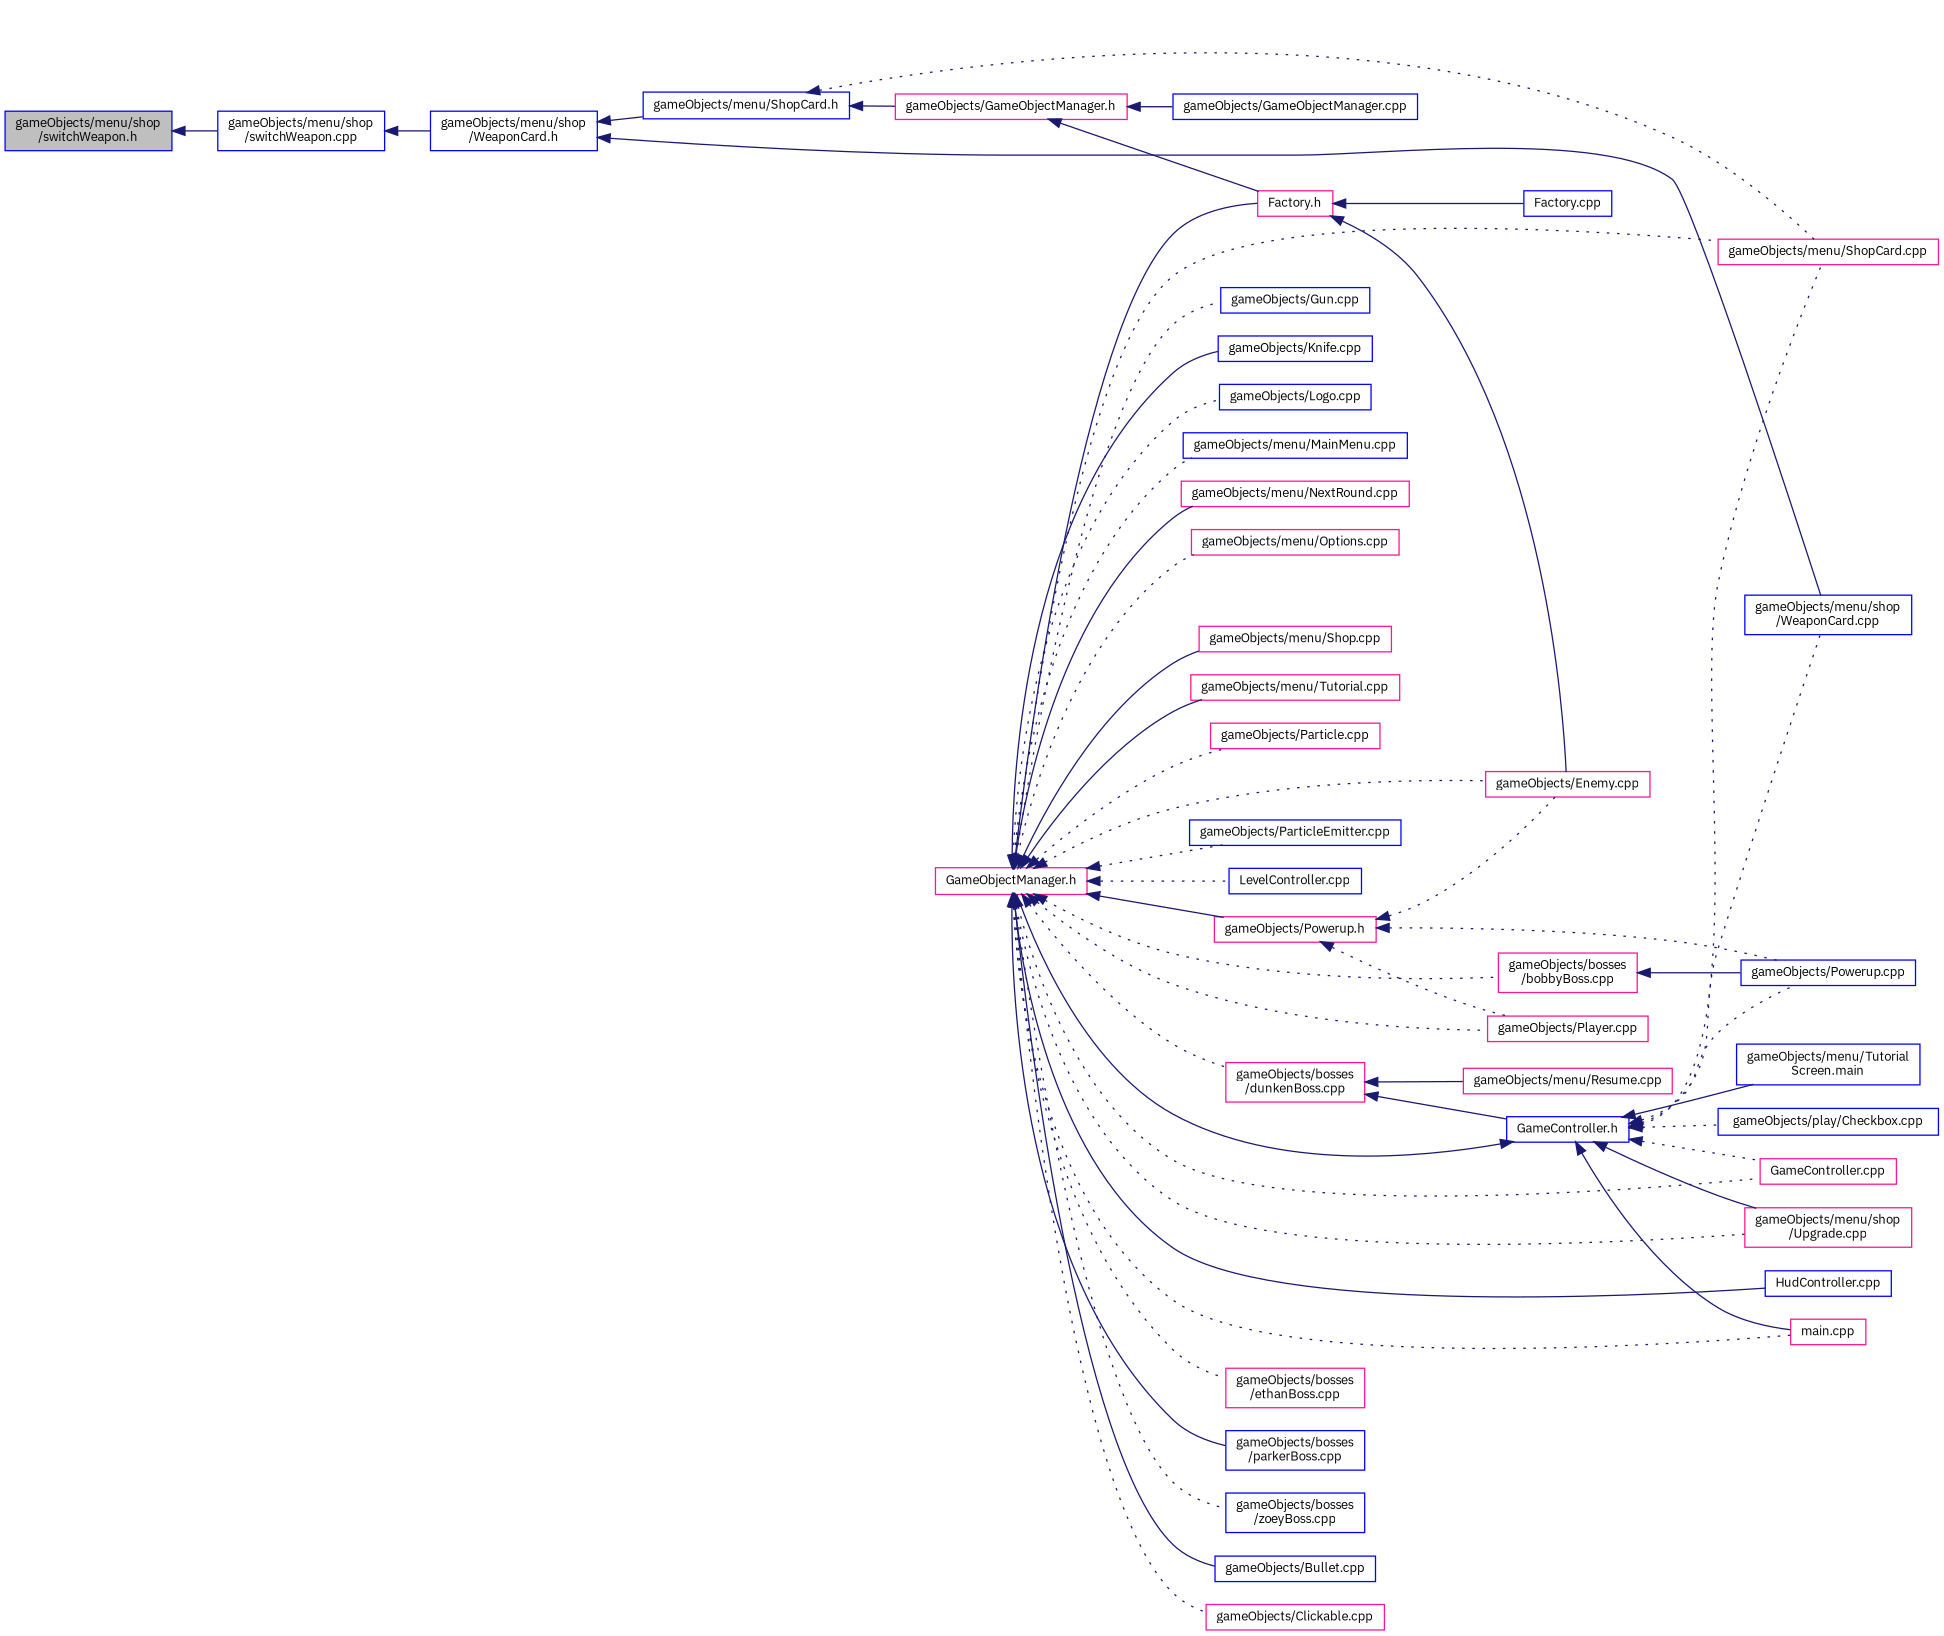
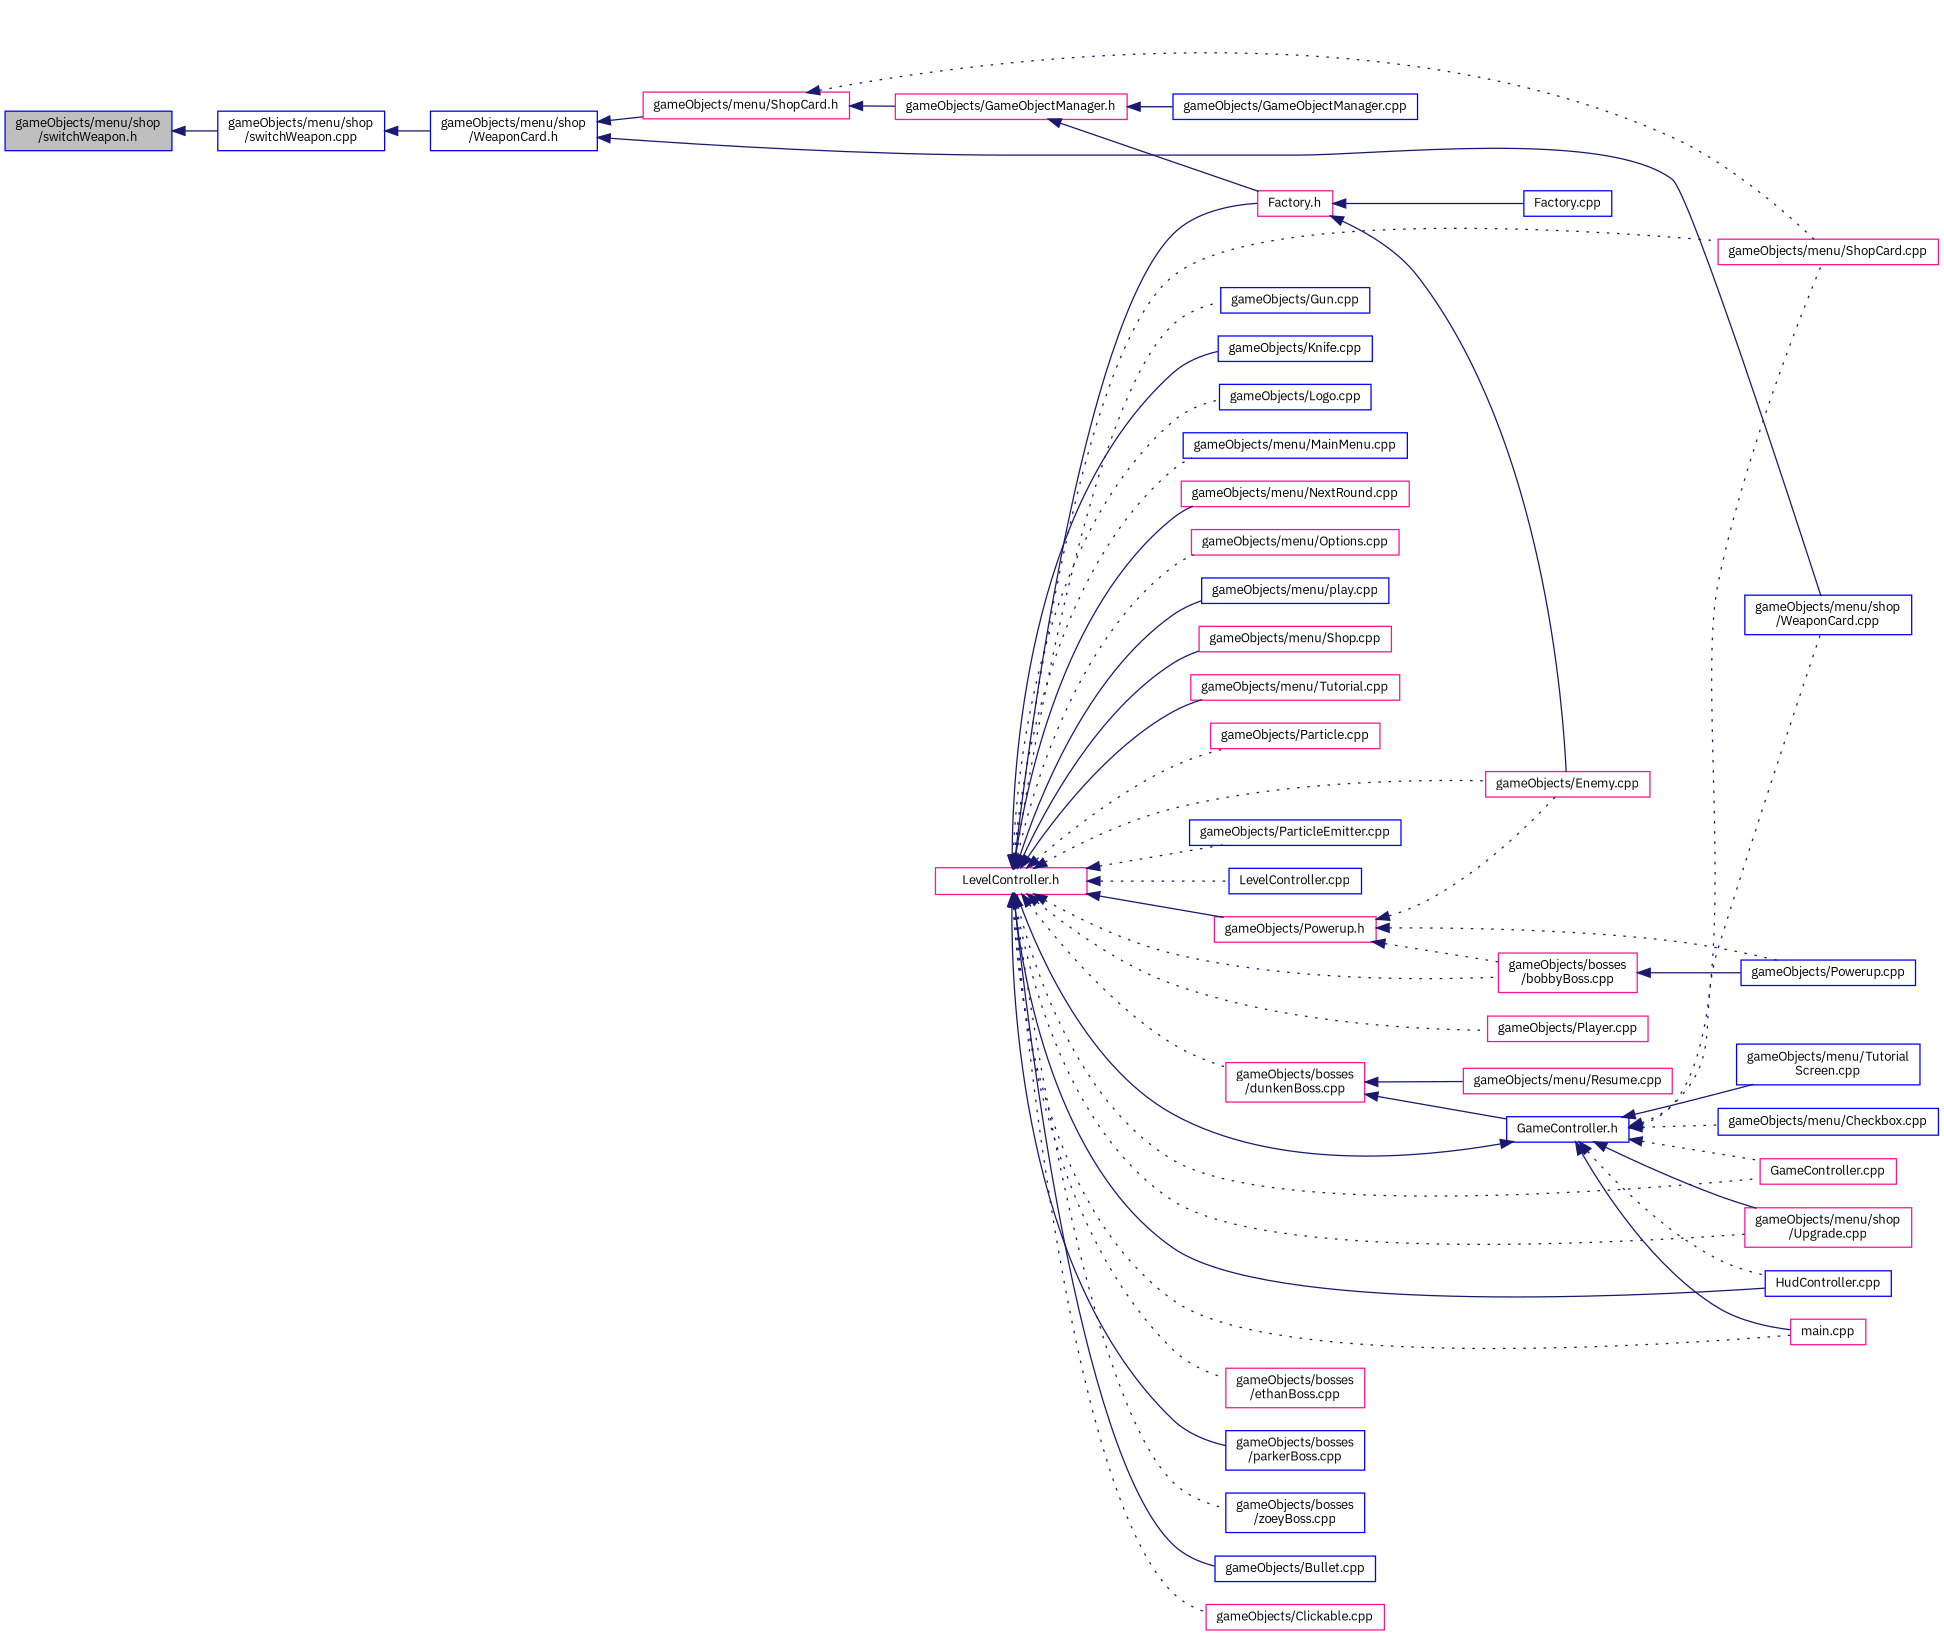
(746, 105) -> (746, 105)
none -> (1295, 591)
(1011, 881) -> (1011, 881)
(1419, 987) -> (1442, 953)
(1715, 1036) -> (1667, 1227)
(1828, 1064) -> (1828, 1064)
(1828, 1122) -> (1828, 1122)
